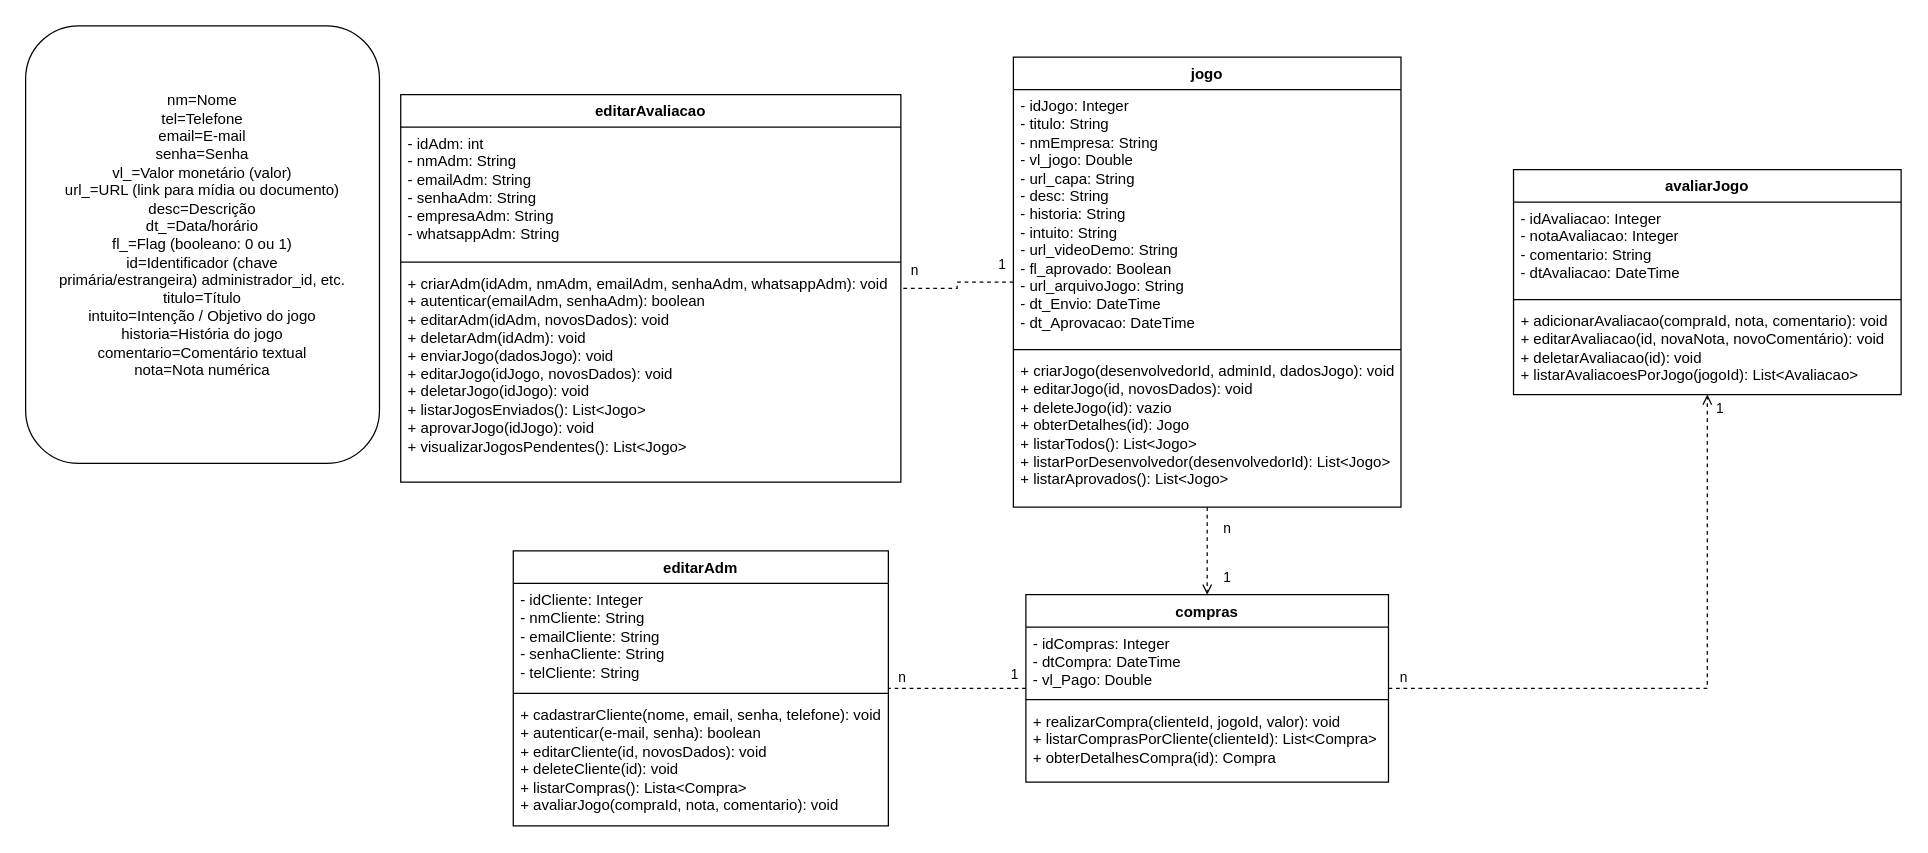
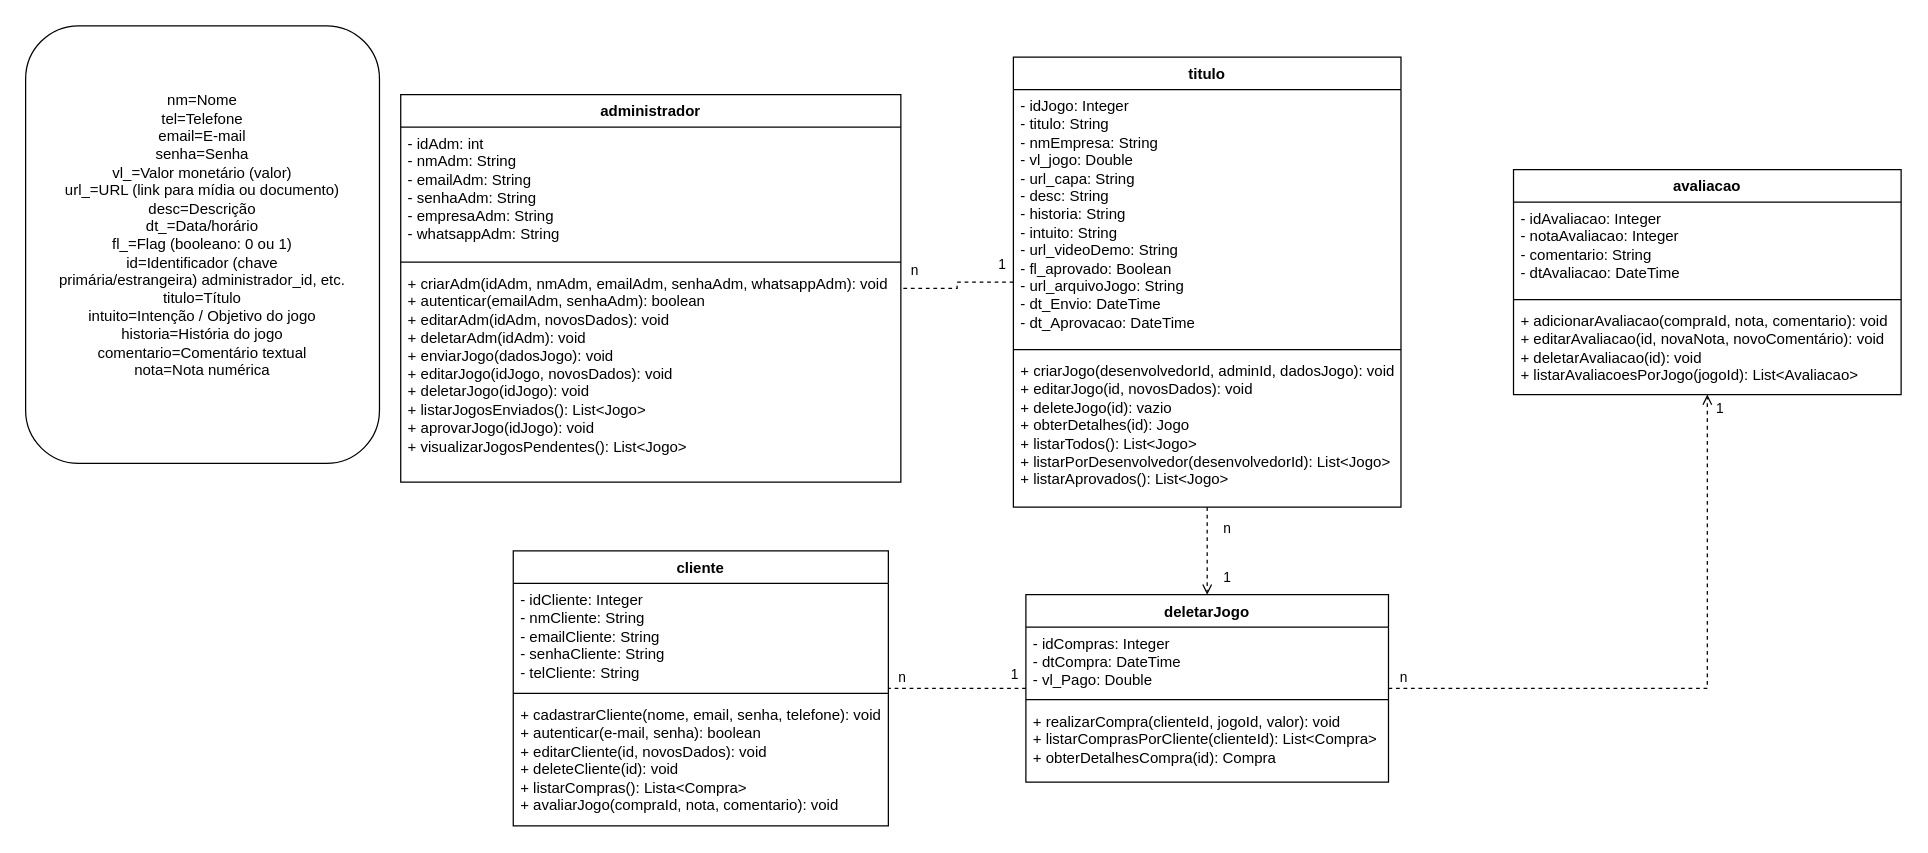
(1207, 75) -> (1207, 75)
(651, 112) -> (651, 112)
(1707, 187) -> (1707, 187)
(701, 568) -> (701, 568)
(1207, 612) -> (1207, 612)
